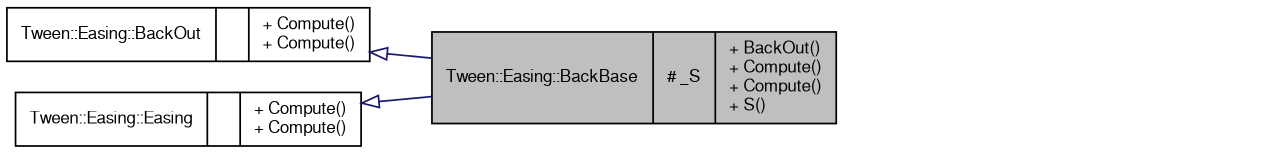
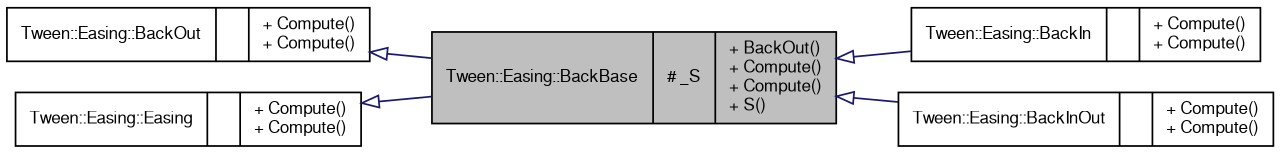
none -> (1086, 35)
none -> (1086, 119)
